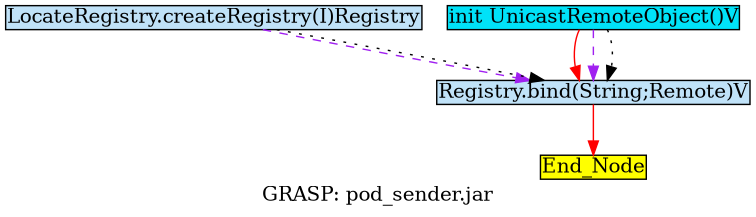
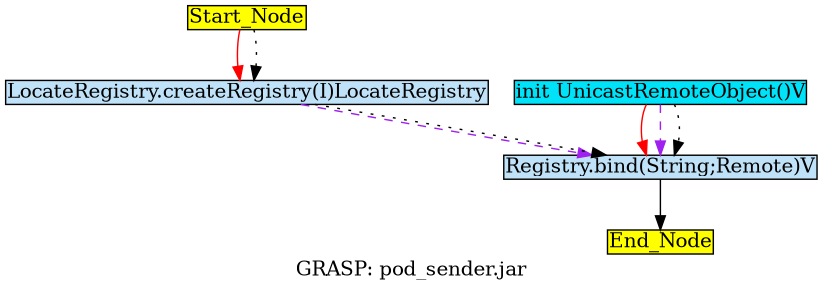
(214, 18) -> (247, 92)
none -> (247, 18)
(593, 123) -> (660, 197)
